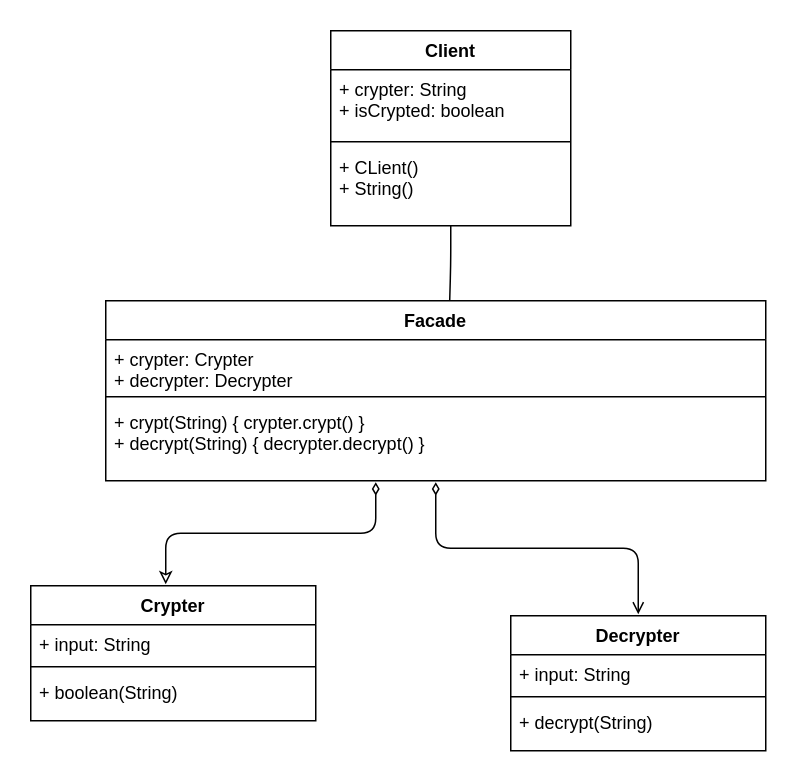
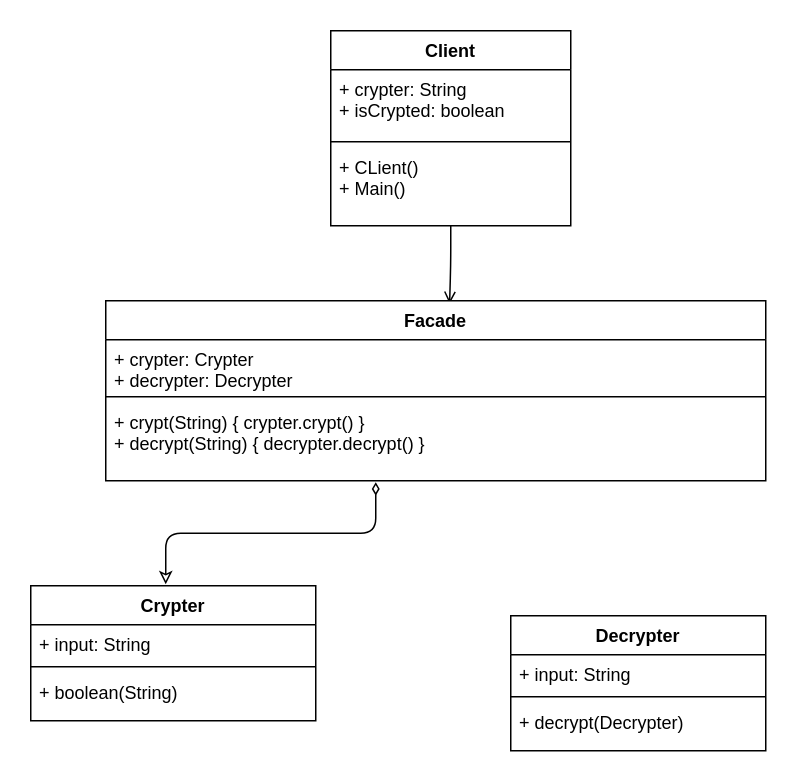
(385, 168) -> (385, 168)
(450, 297) -> (450, 296)
(541, 548) -> none
(600, 723) -> (617, 723)
